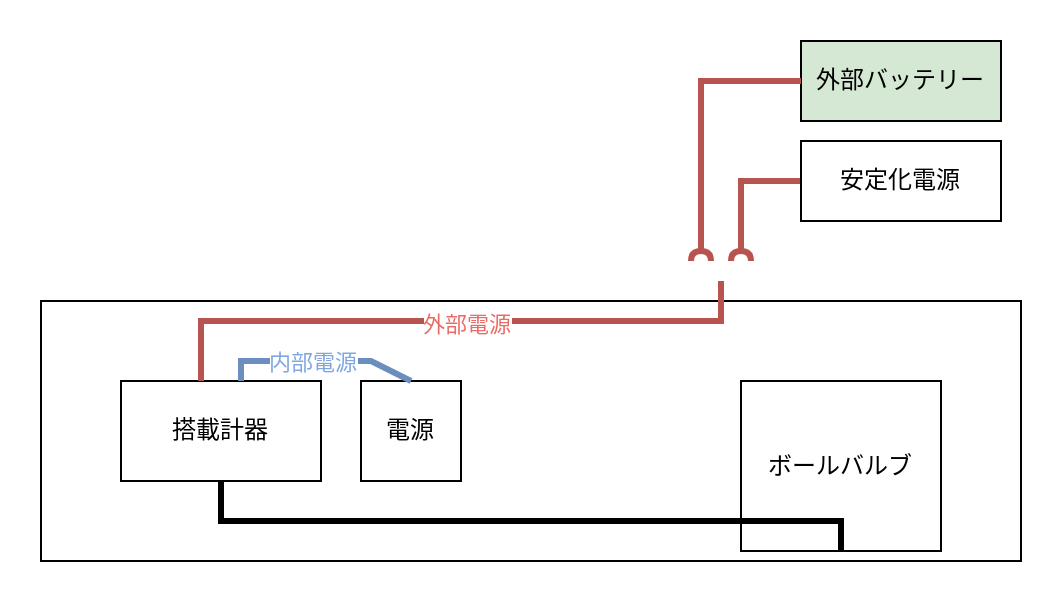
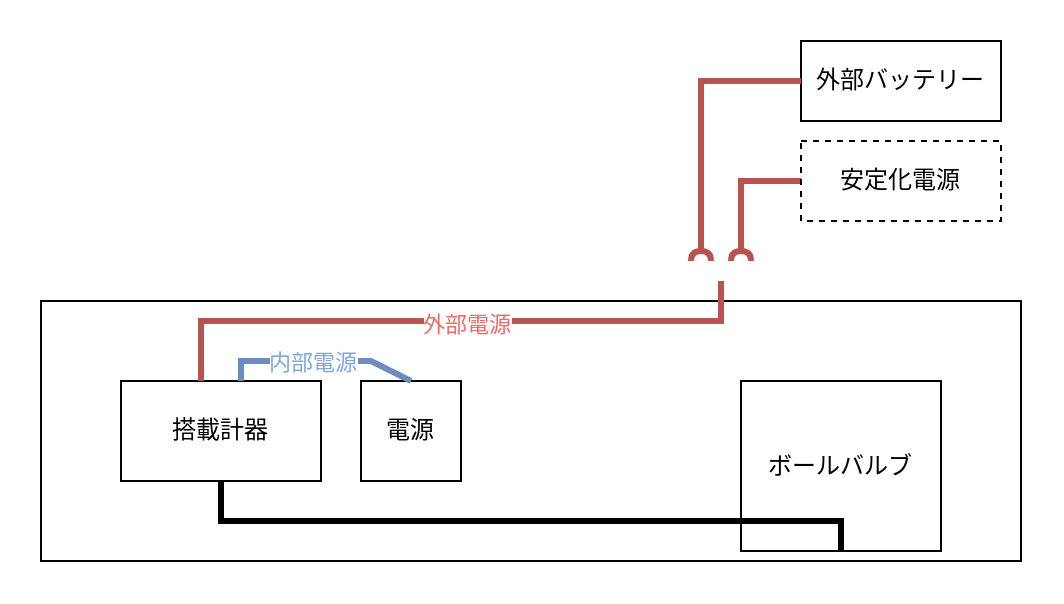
(901, 81) -> (901, 81)
(901, 181) -> (901, 181)
